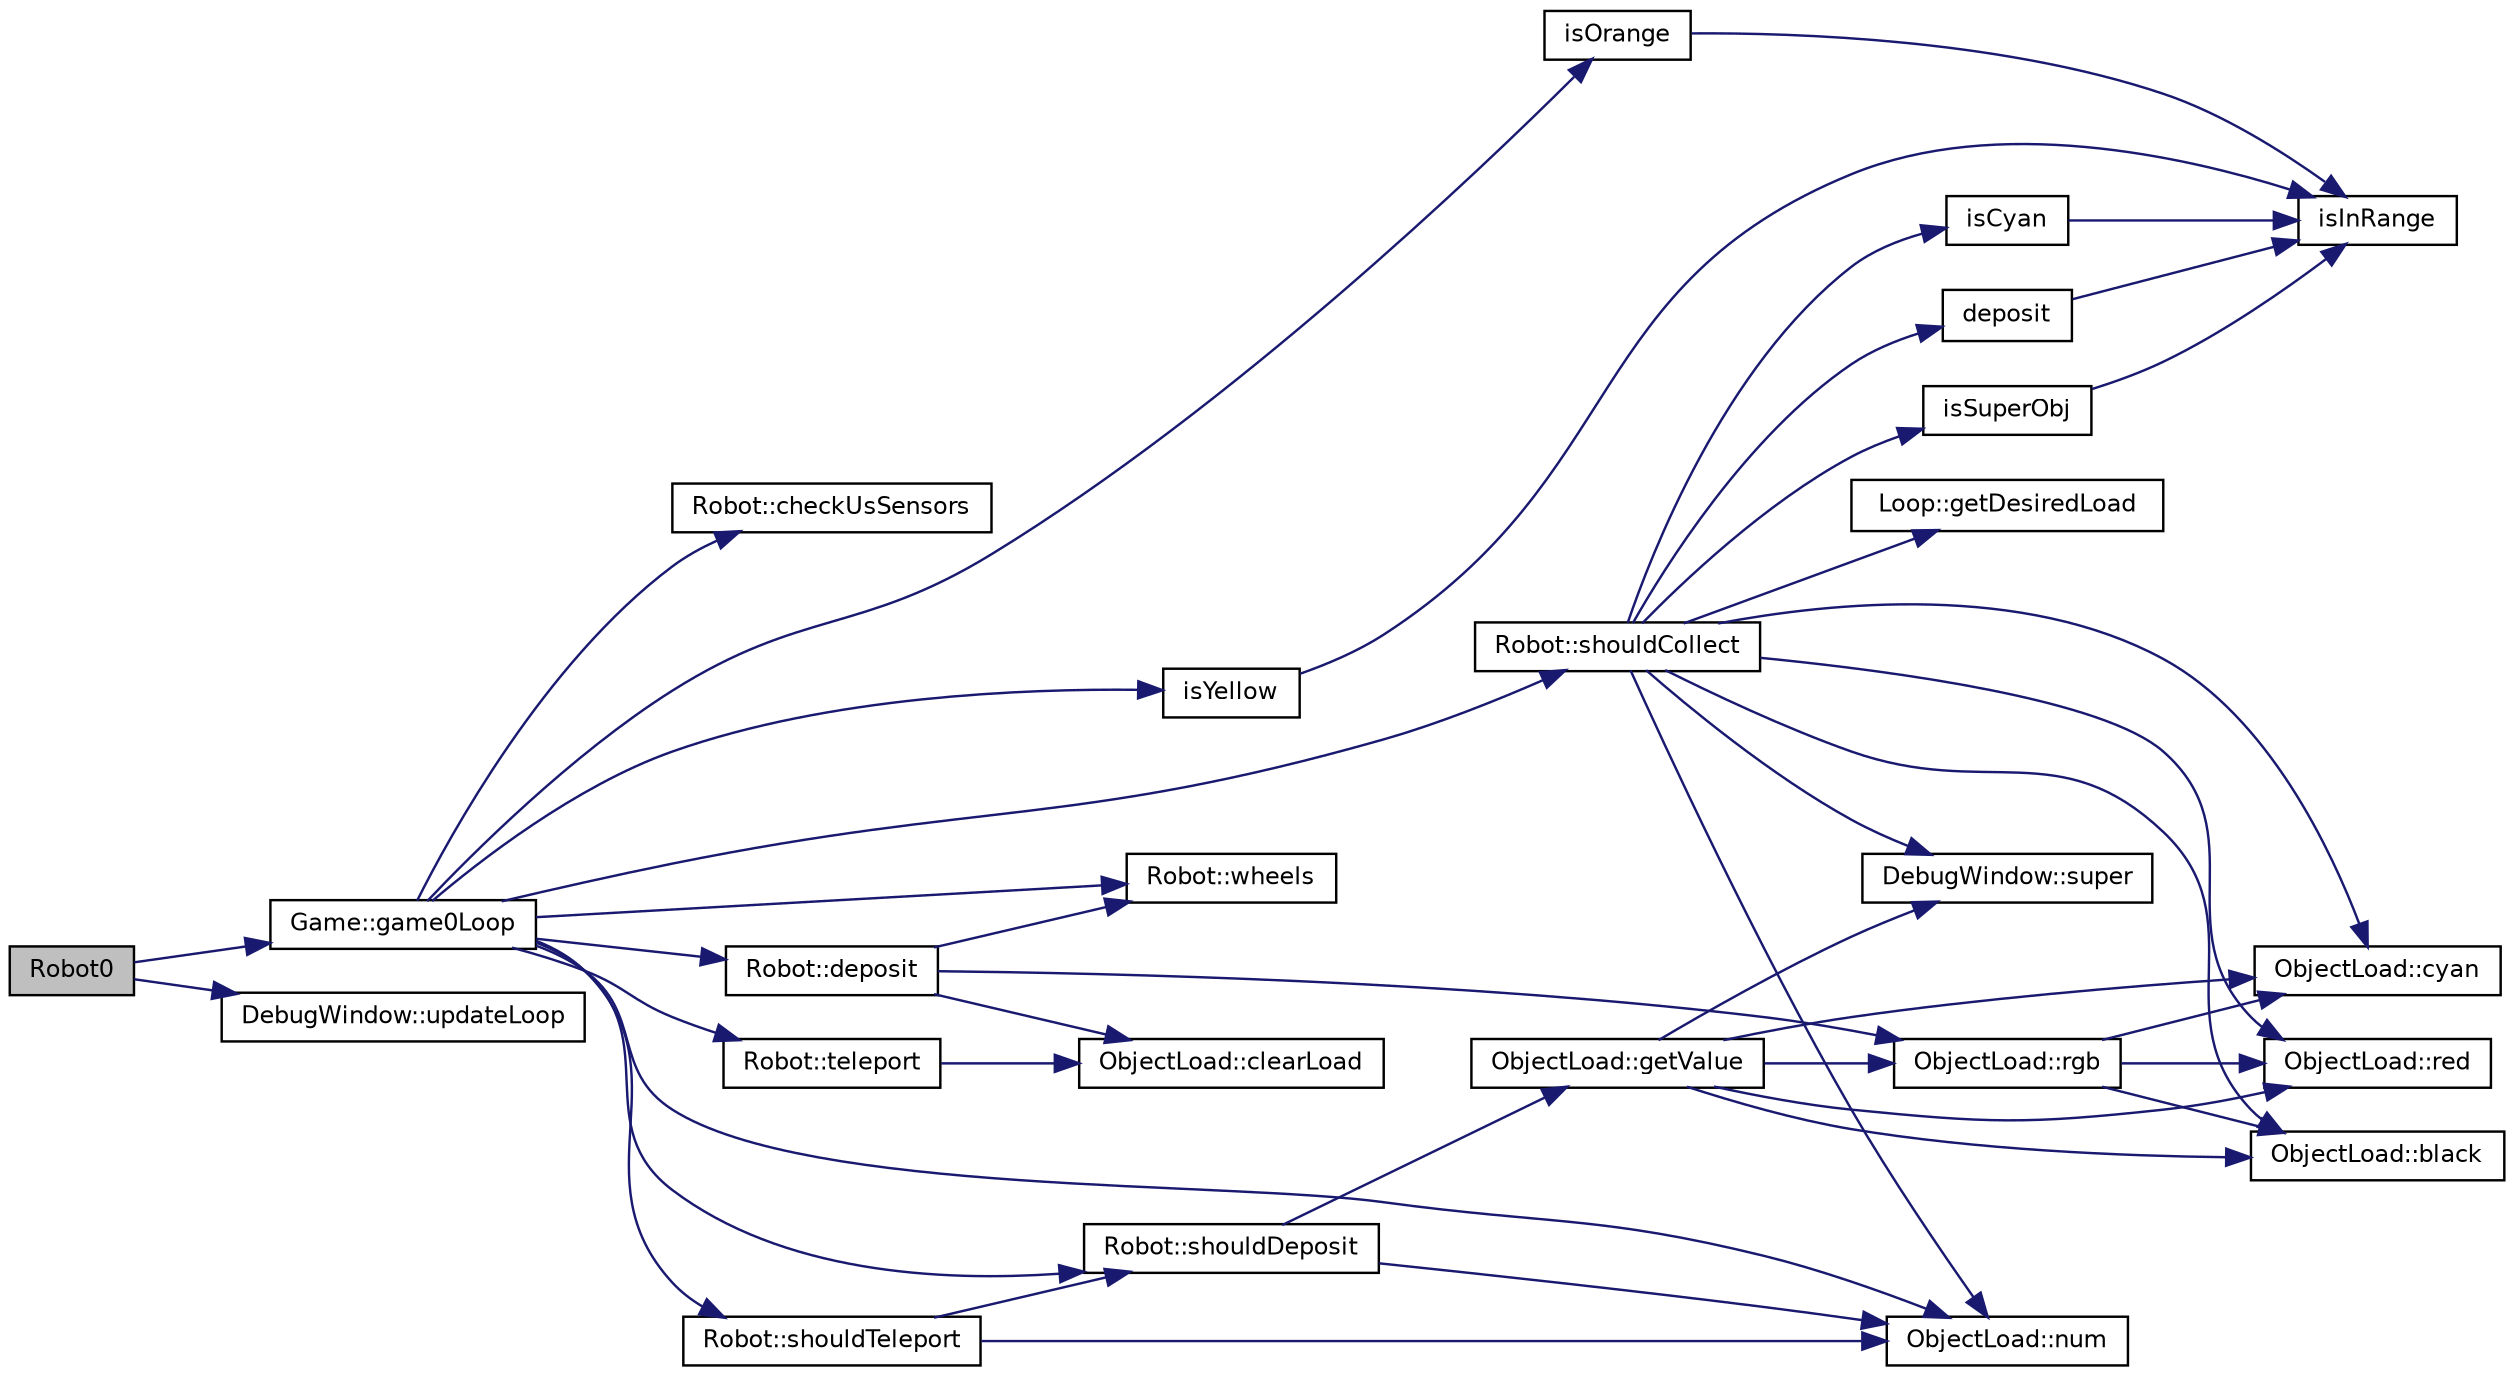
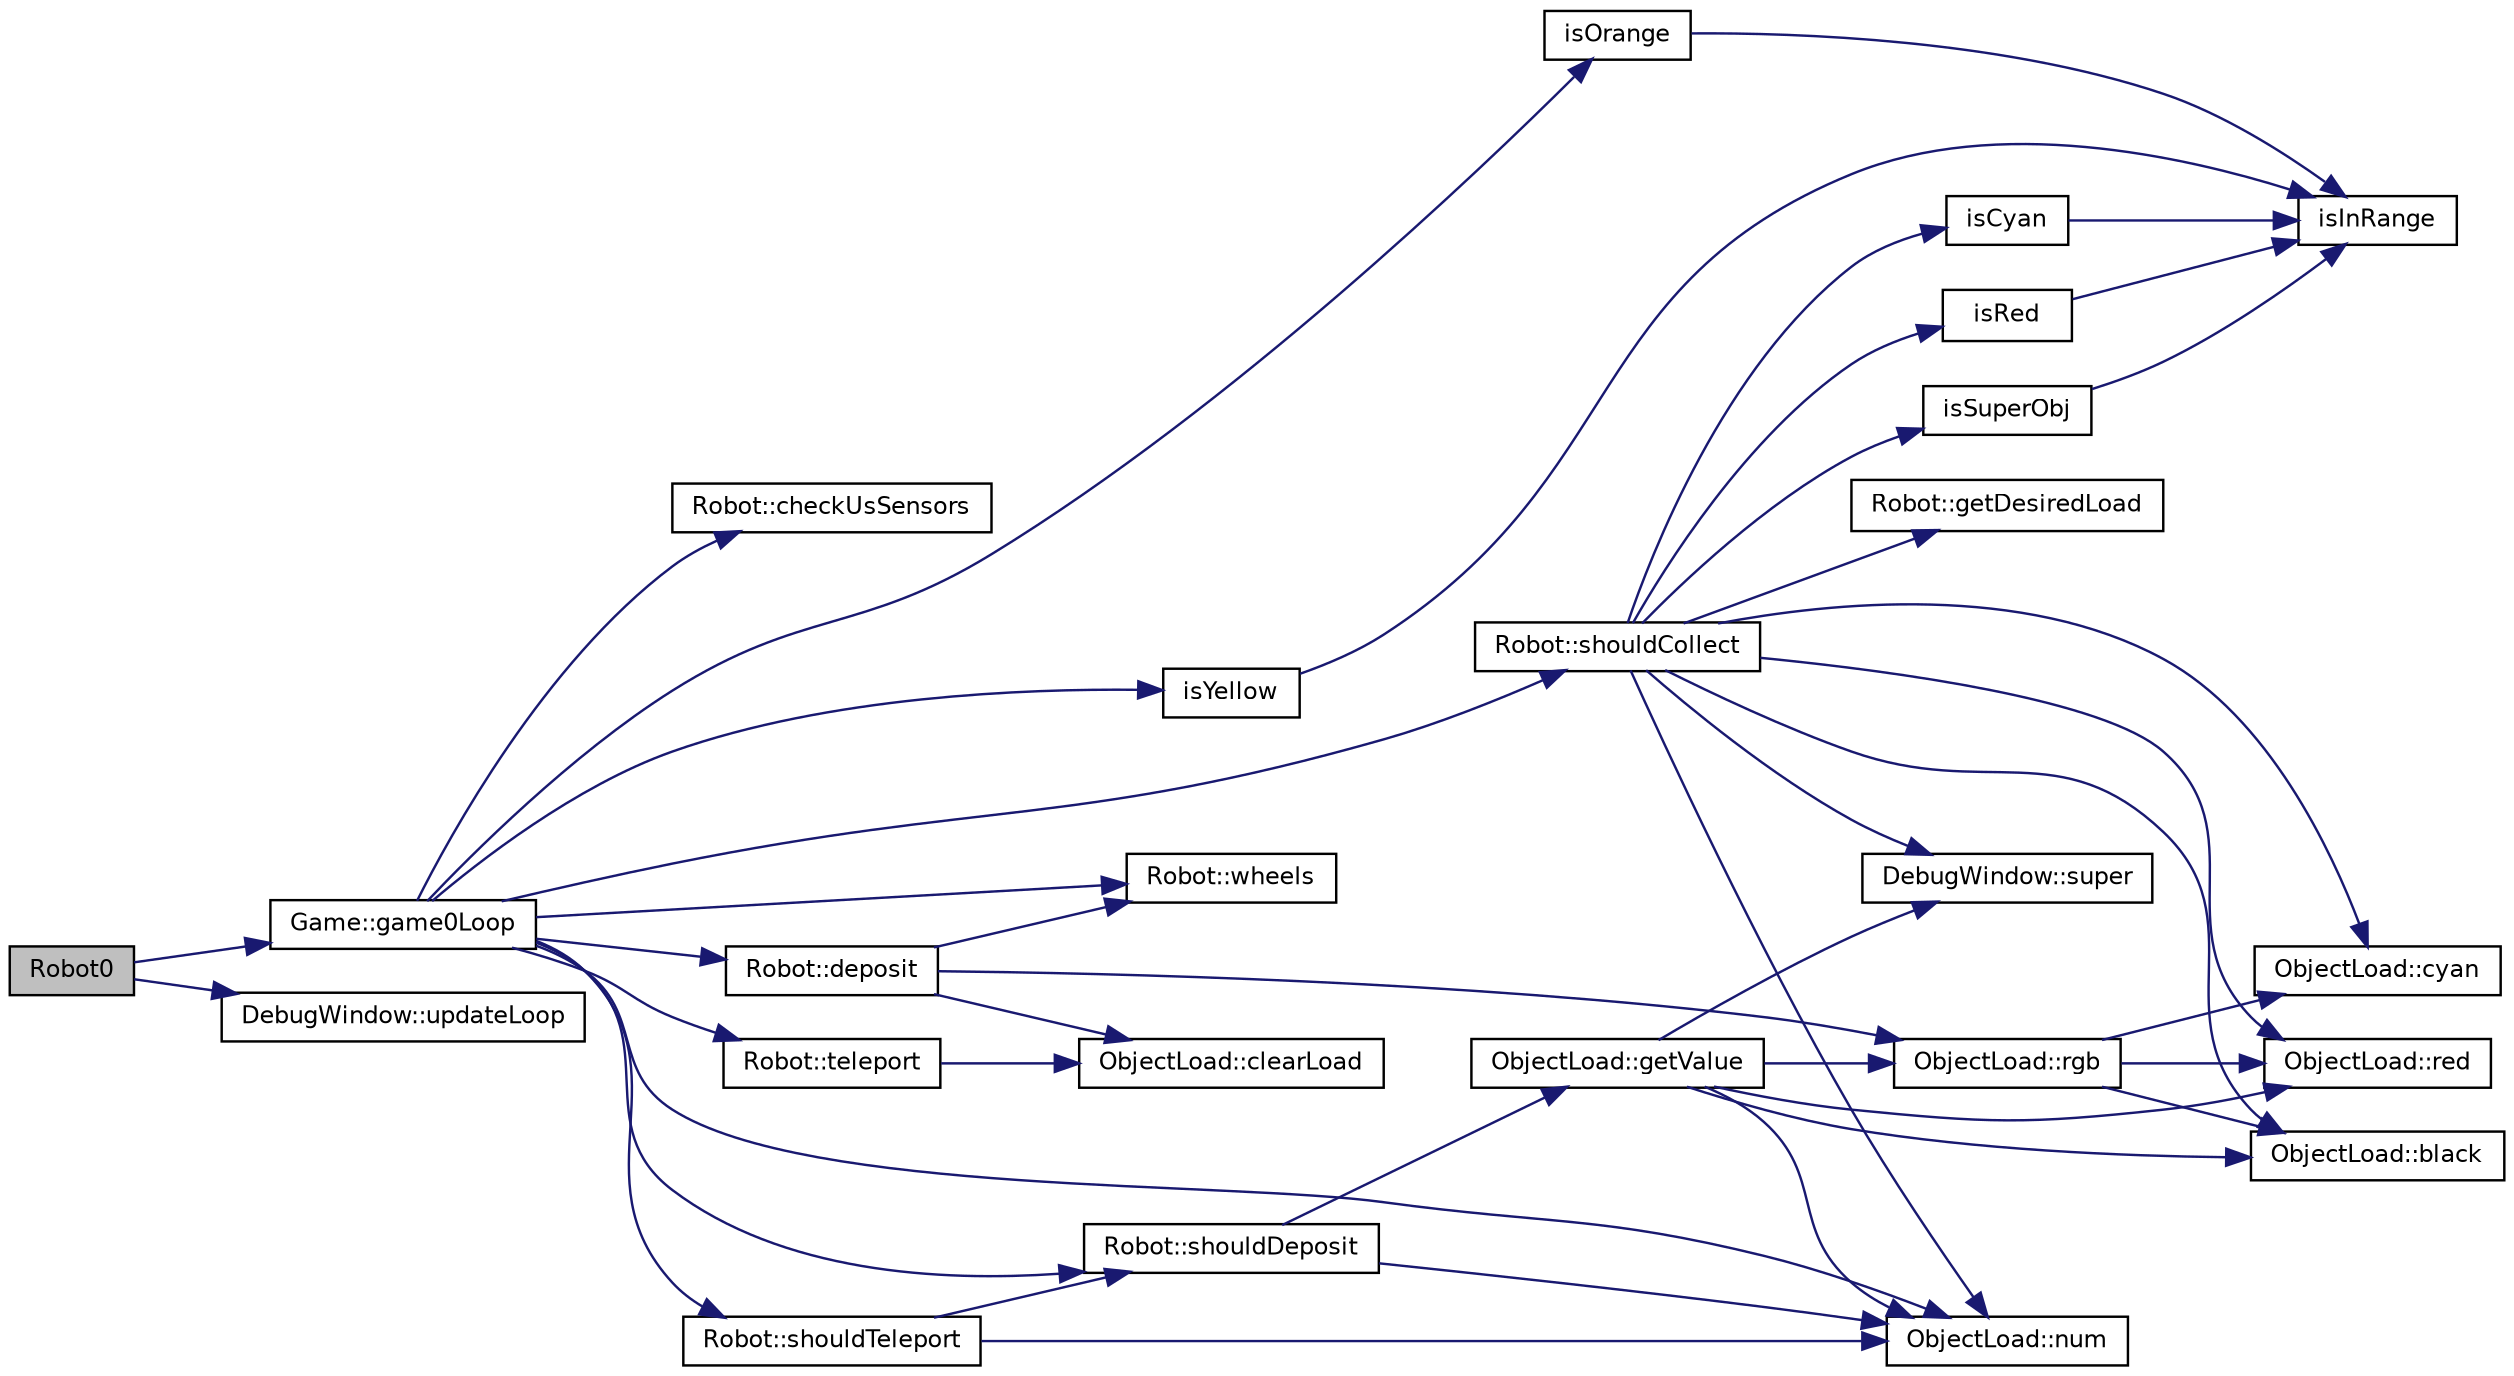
(2007, 315) -> (2007, 315)
(2007, 505) -> (2007, 505)
(1975, 1002) -> (1804, 1191)
